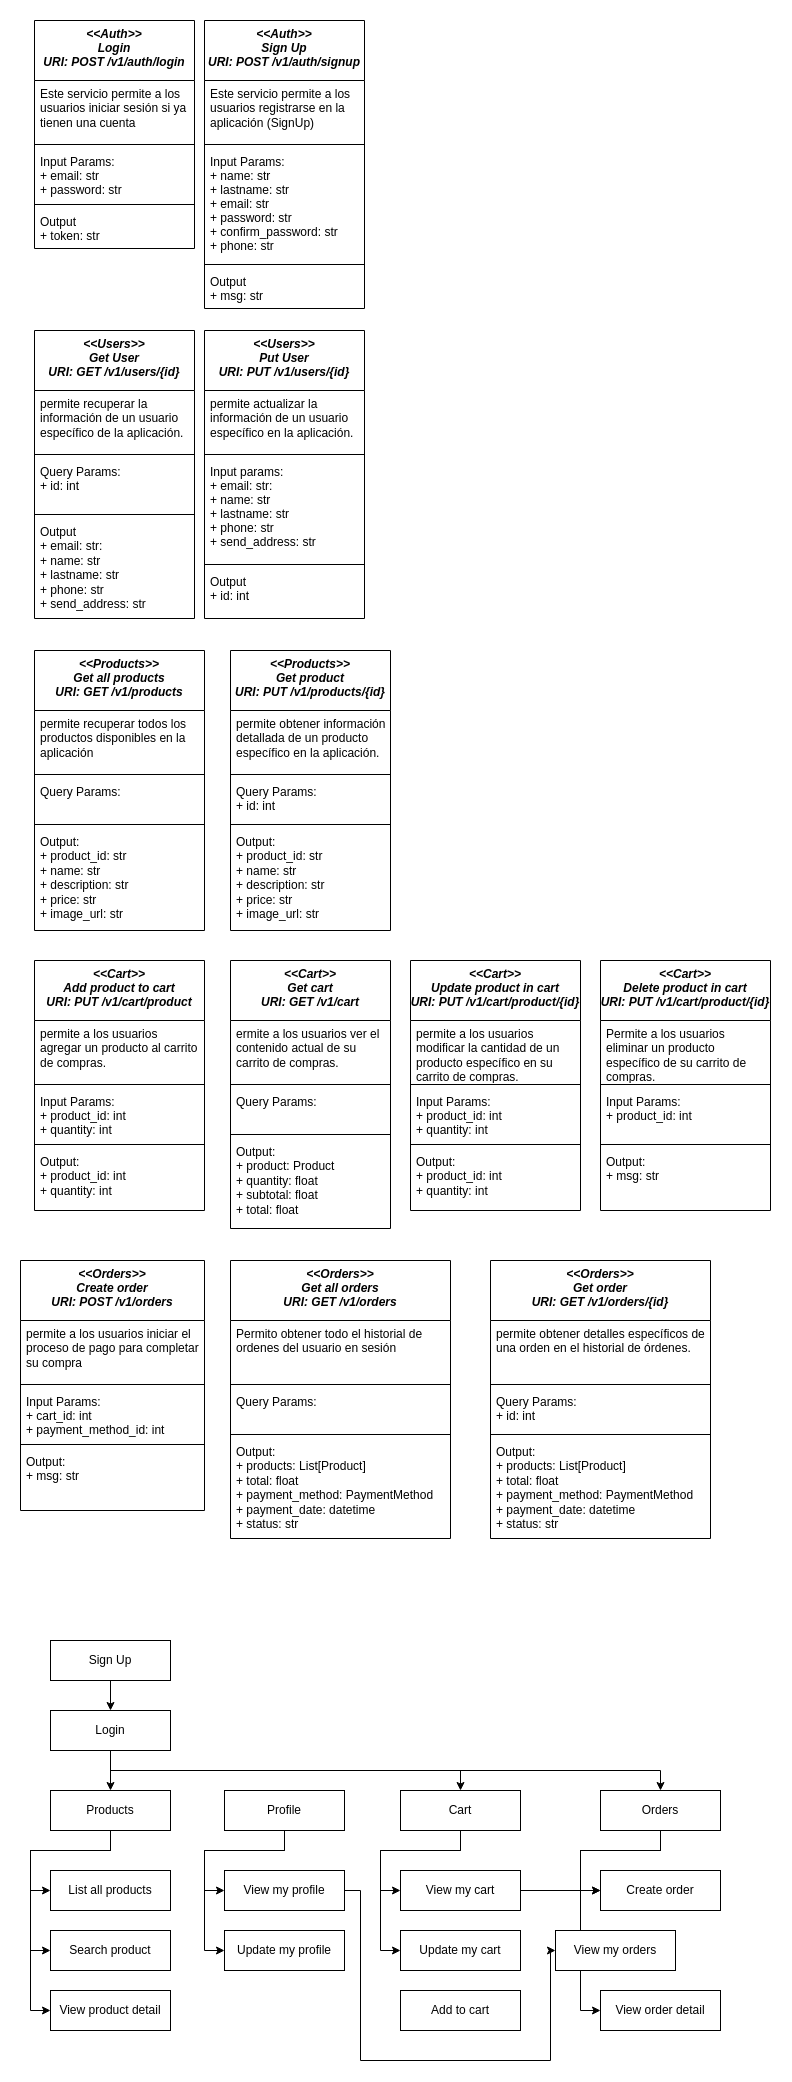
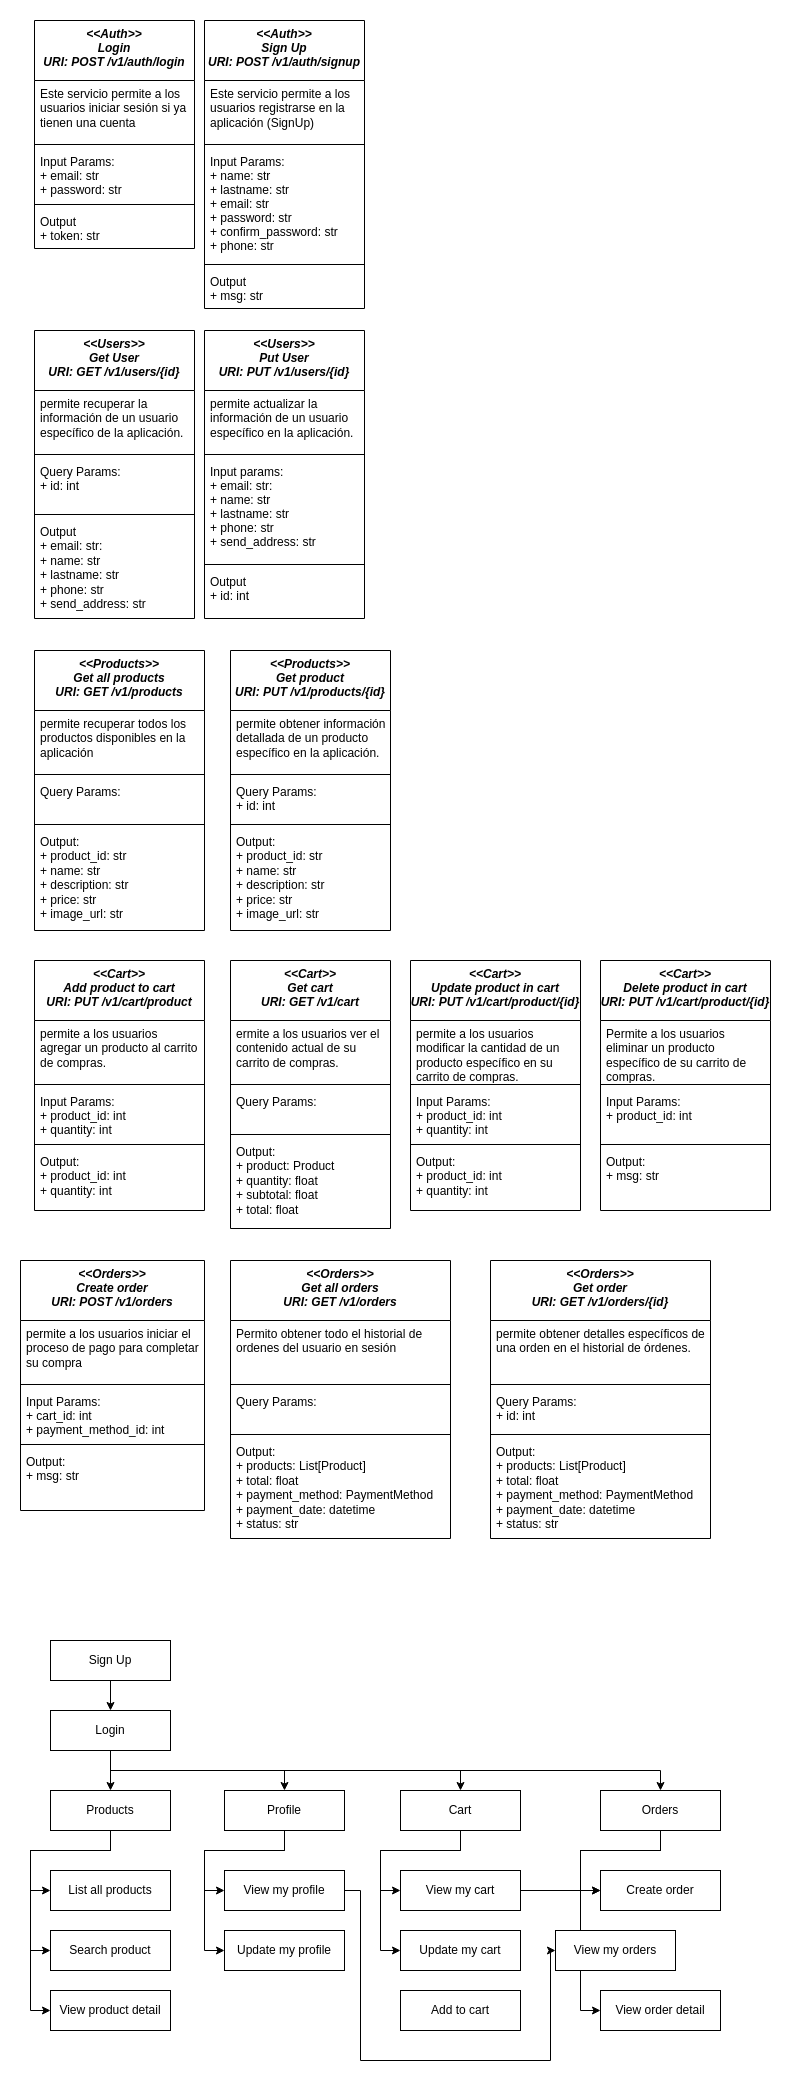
none -> (285, 1778)
